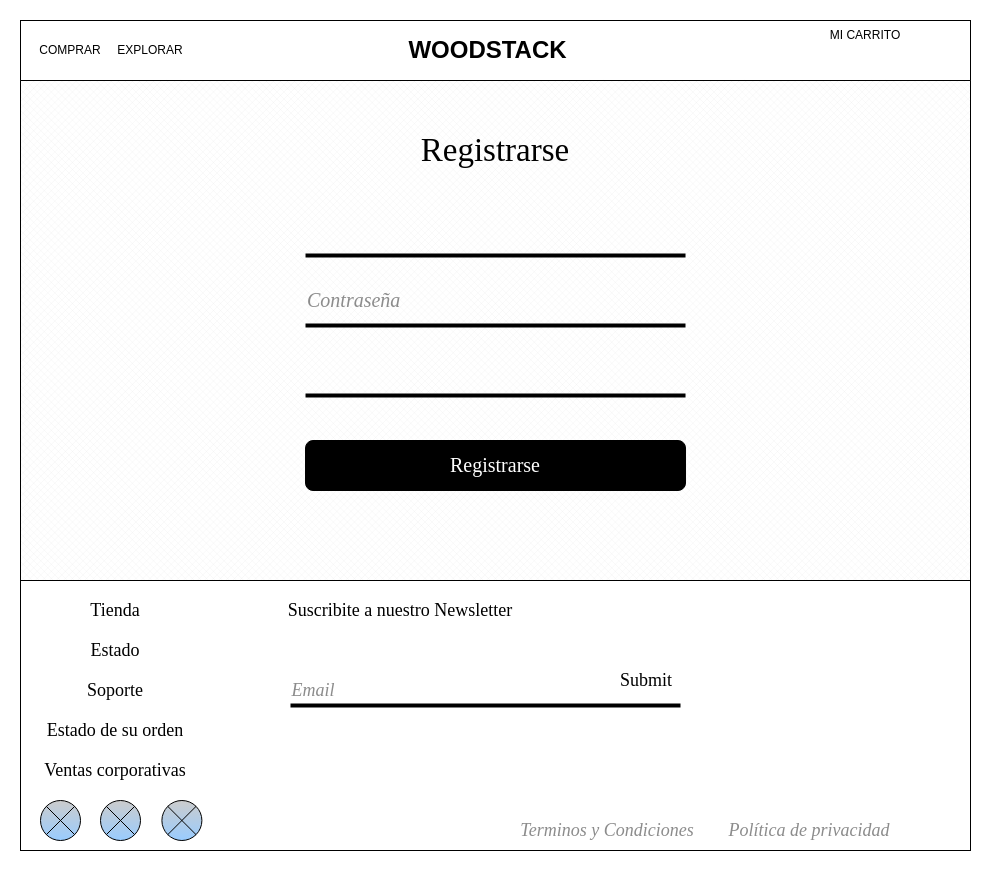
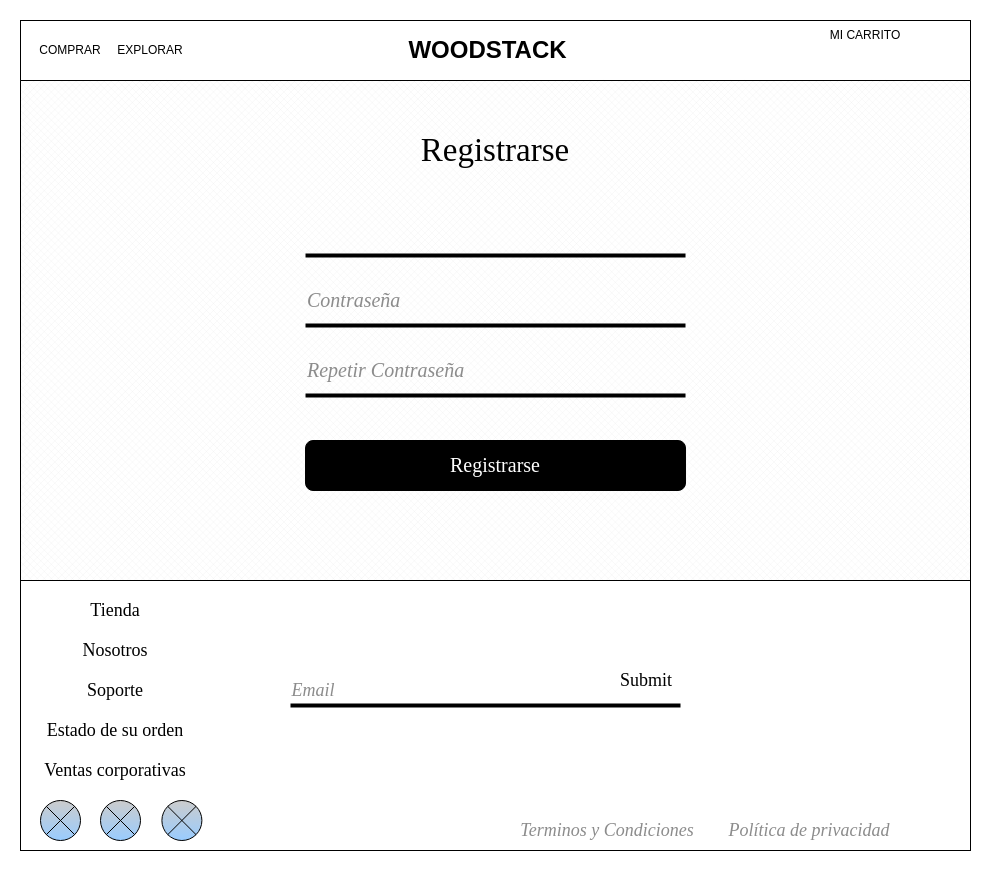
none -> (496, 371)
(401, 611) -> none
(116, 651) -> (116, 651)
